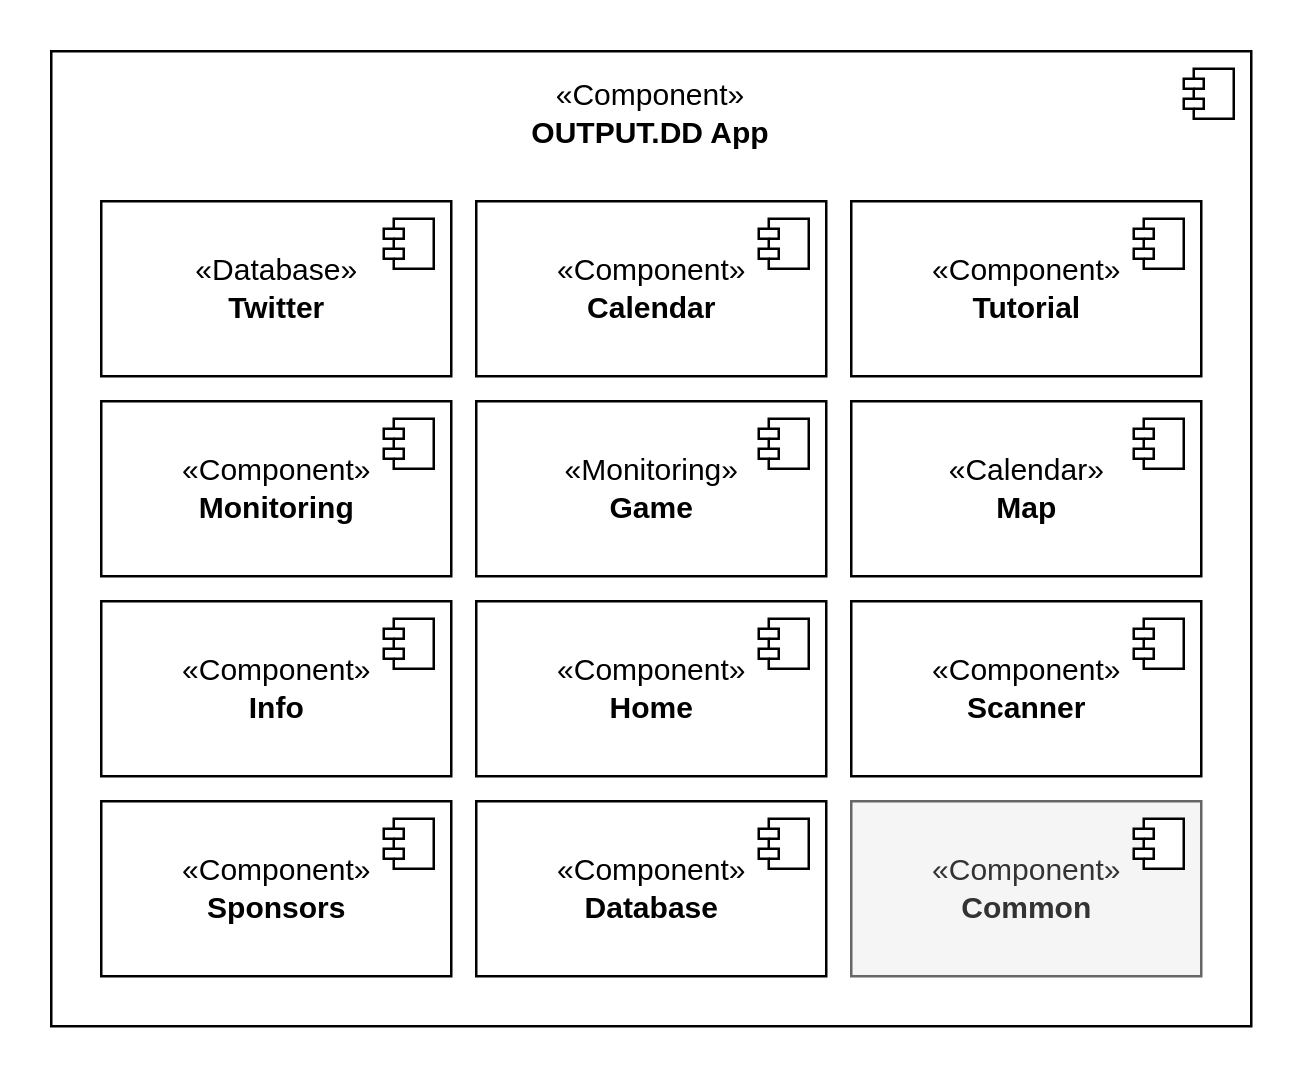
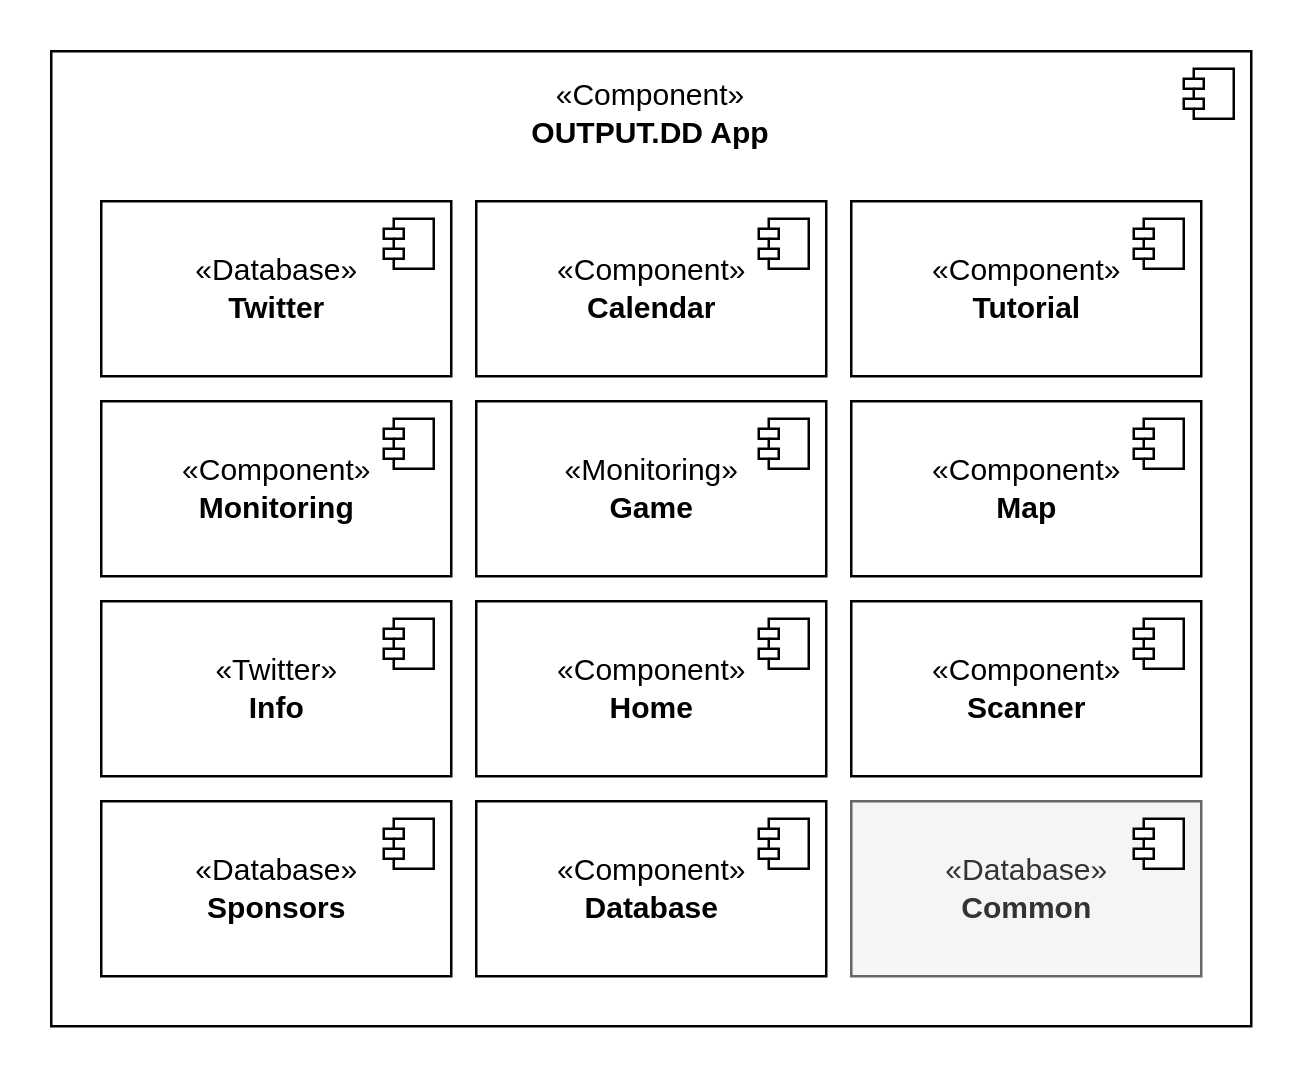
(1028, 489) -> (1028, 489)
(278, 689) -> (278, 689)
(278, 889) -> (278, 889)
(1028, 889) -> (1028, 889)
